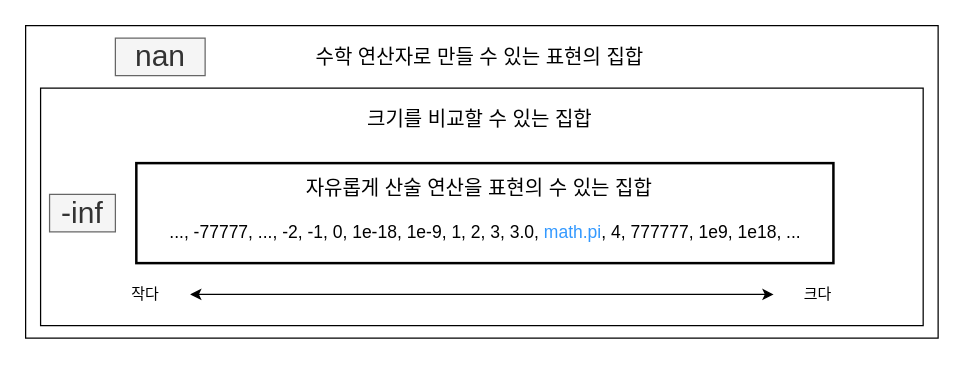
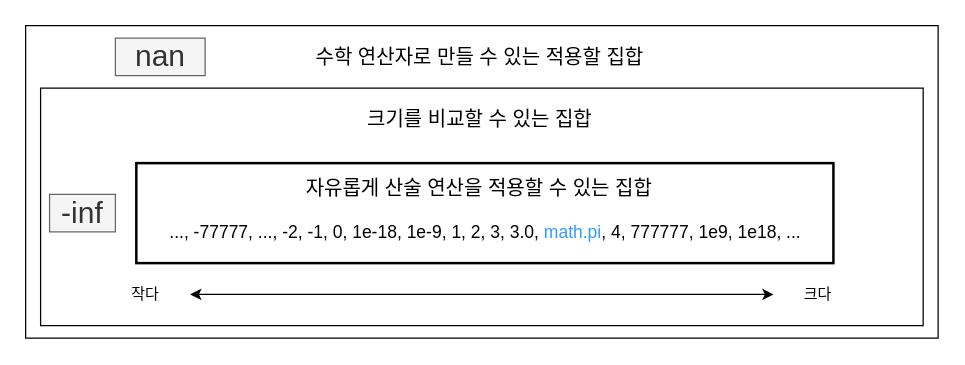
(480, 57) -> (480, 57)
(479, 188) -> (479, 188)
